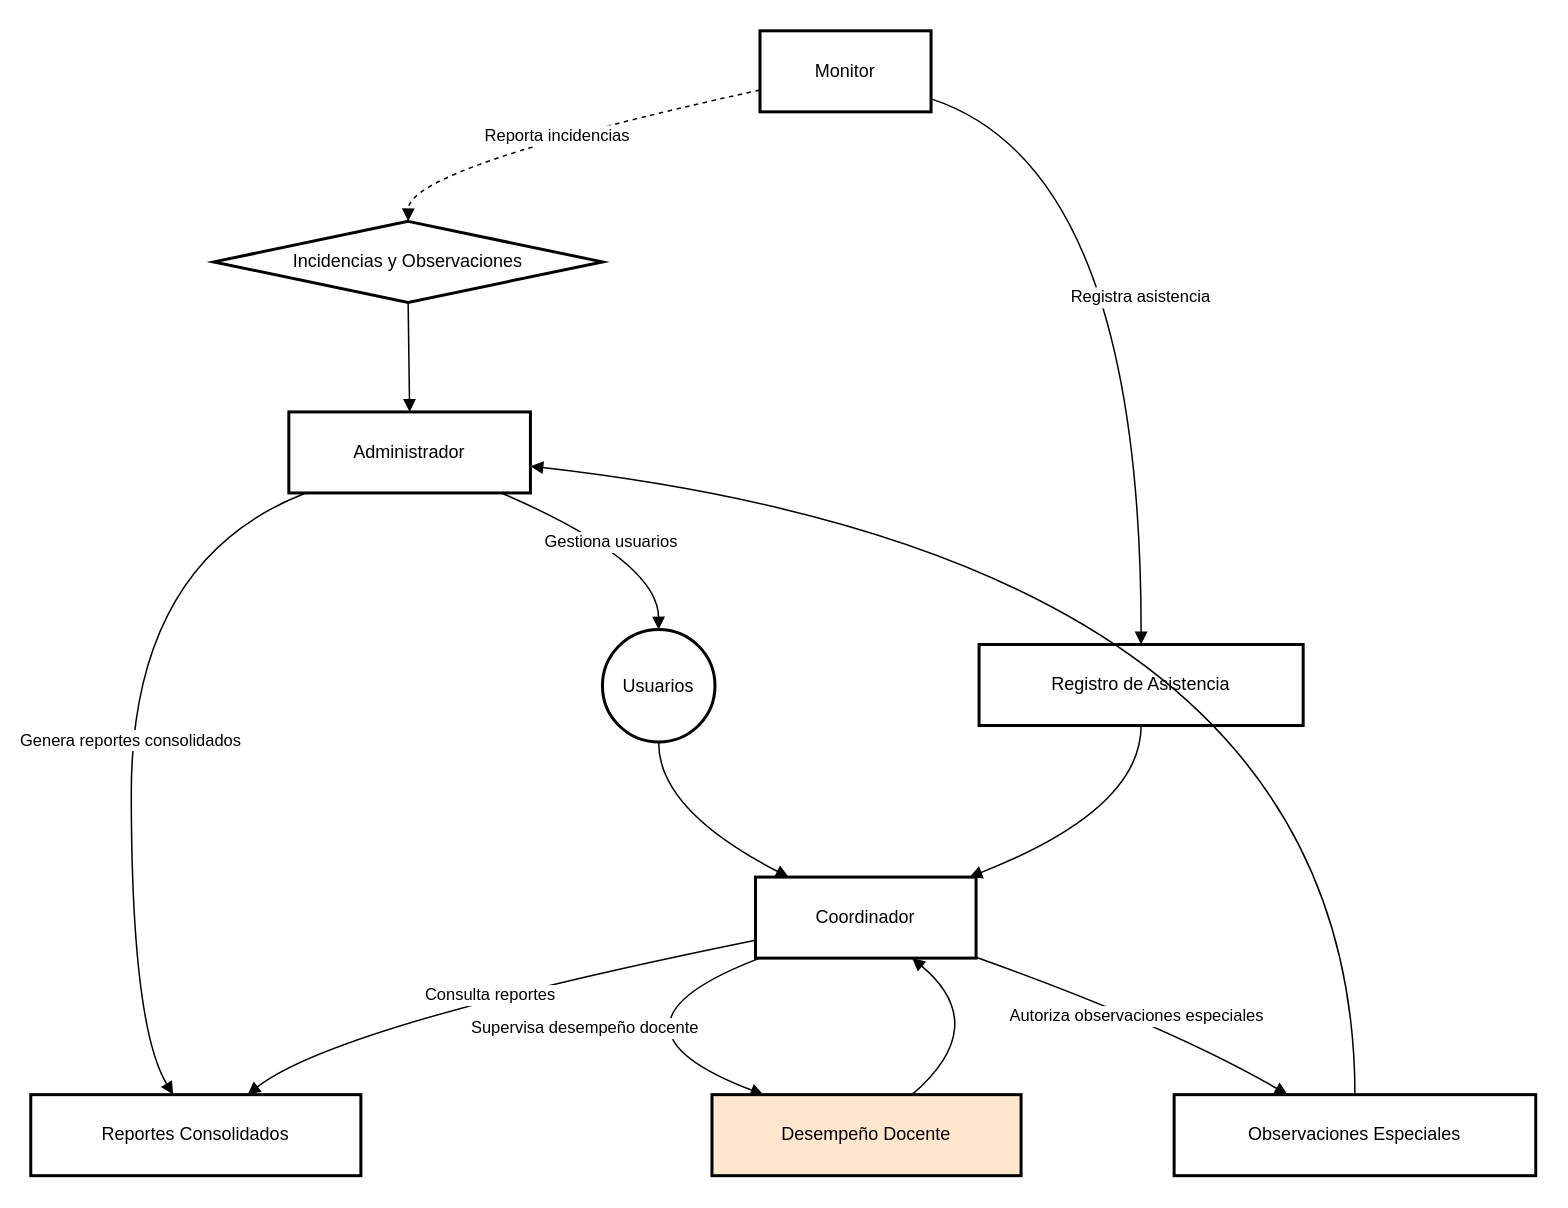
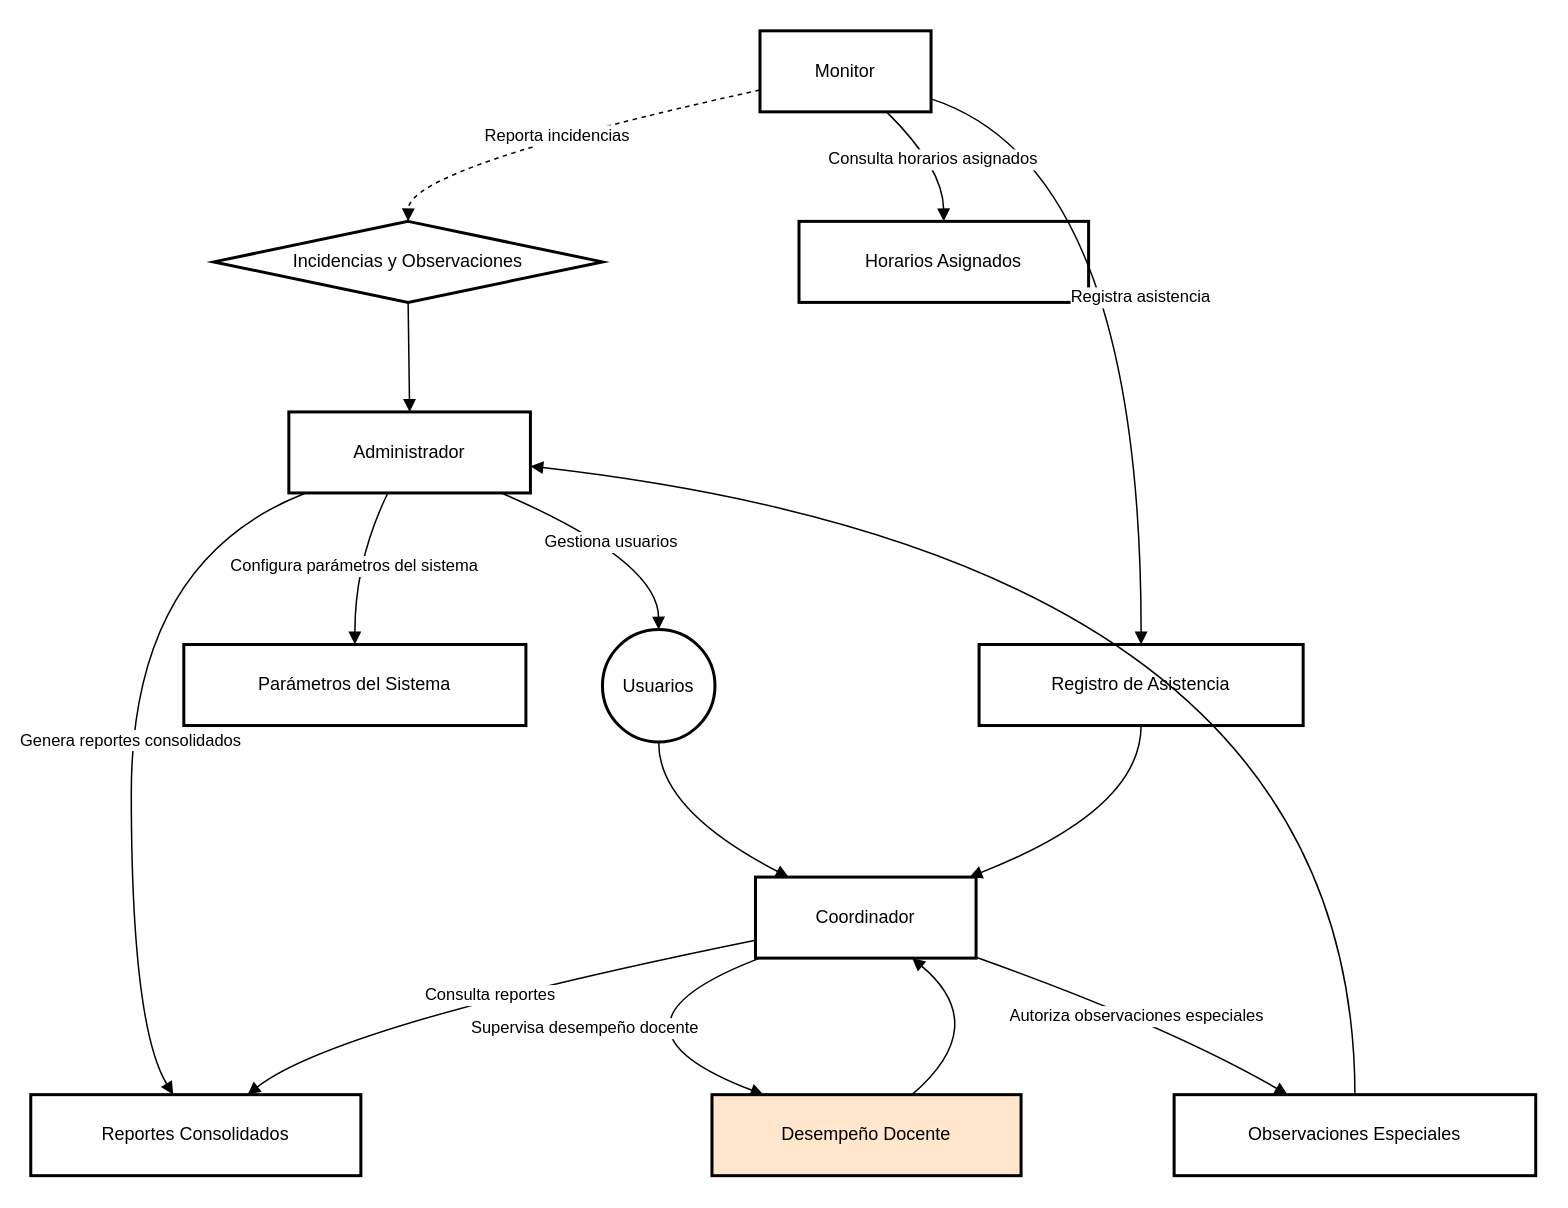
none -> (923, 155)
none -> (944, 262)
none -> (363, 561)
none -> (355, 685)
